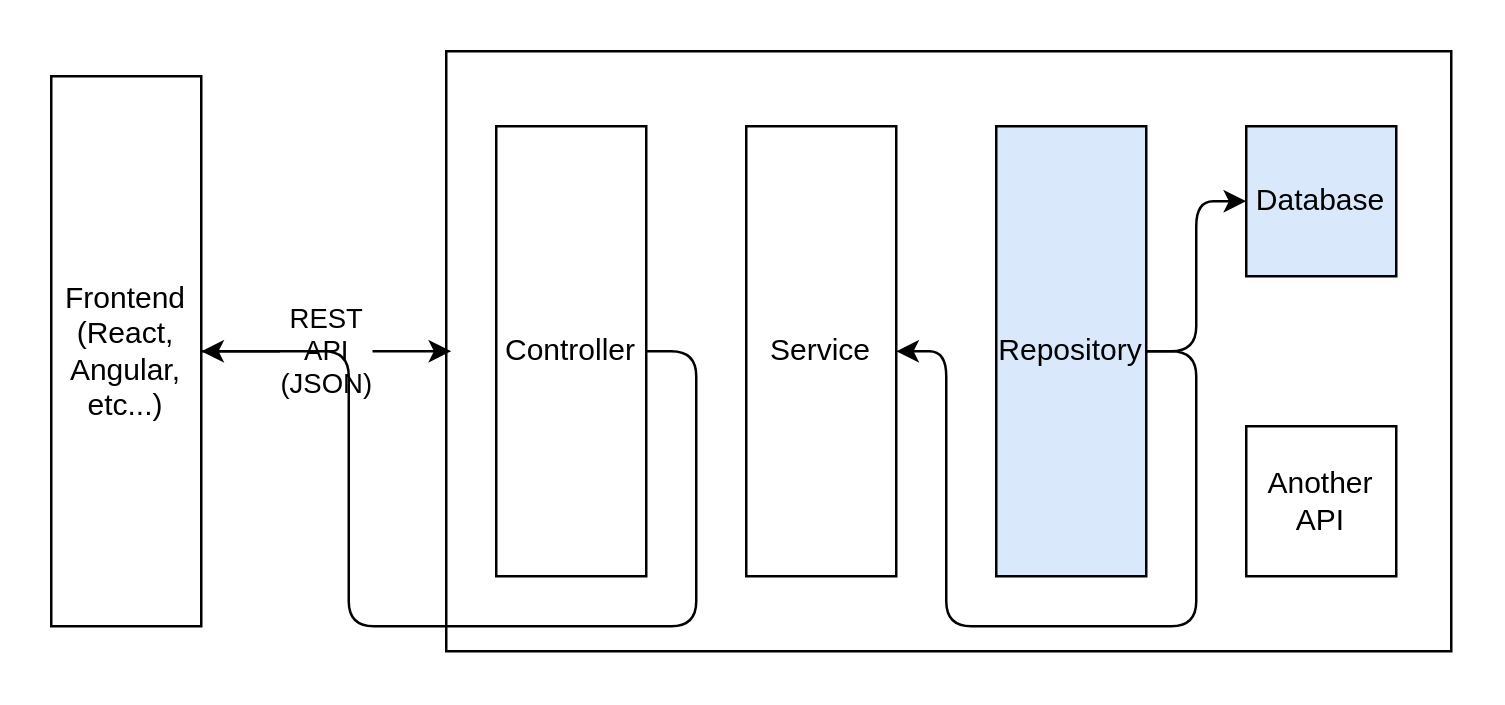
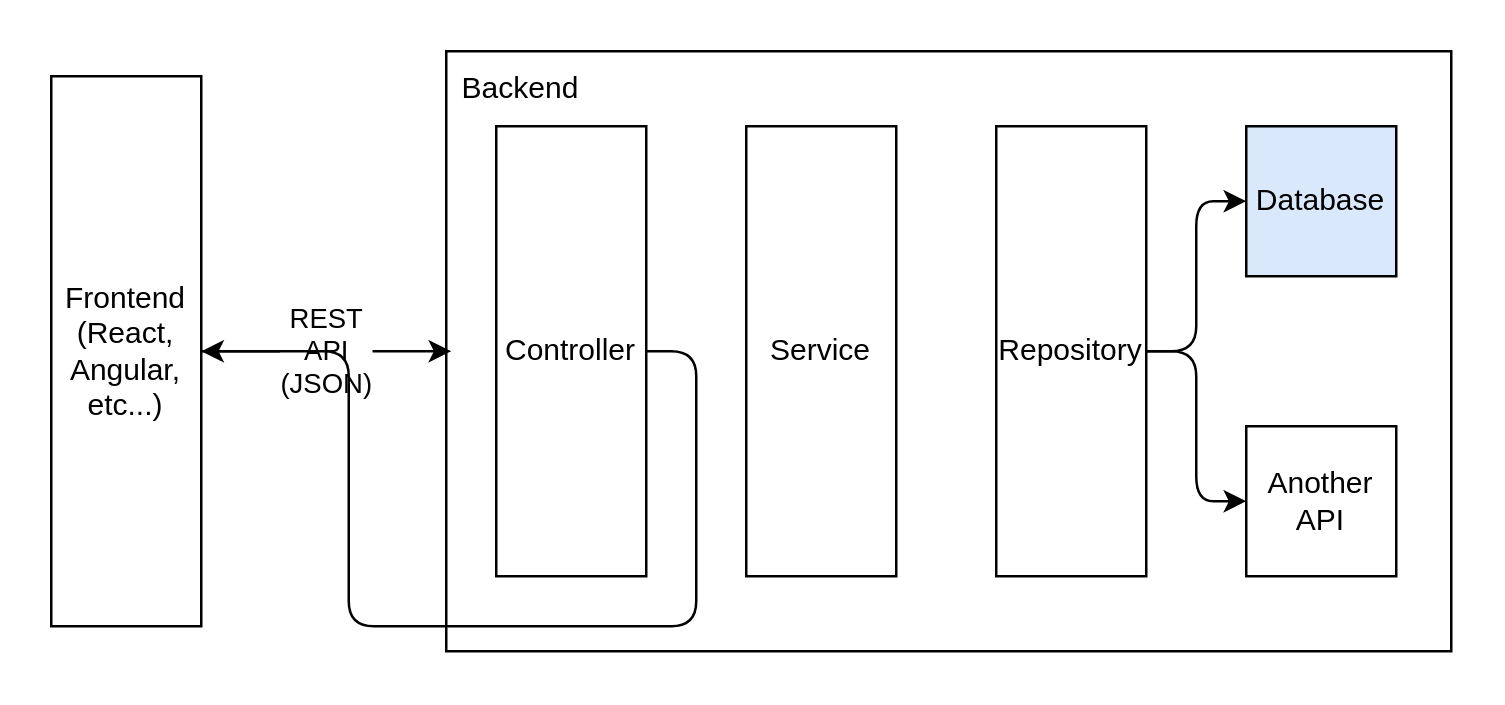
none -> (521, 89)
(1071, 351) -> (1071, 351)
(996, 626) -> (1210, 501)
